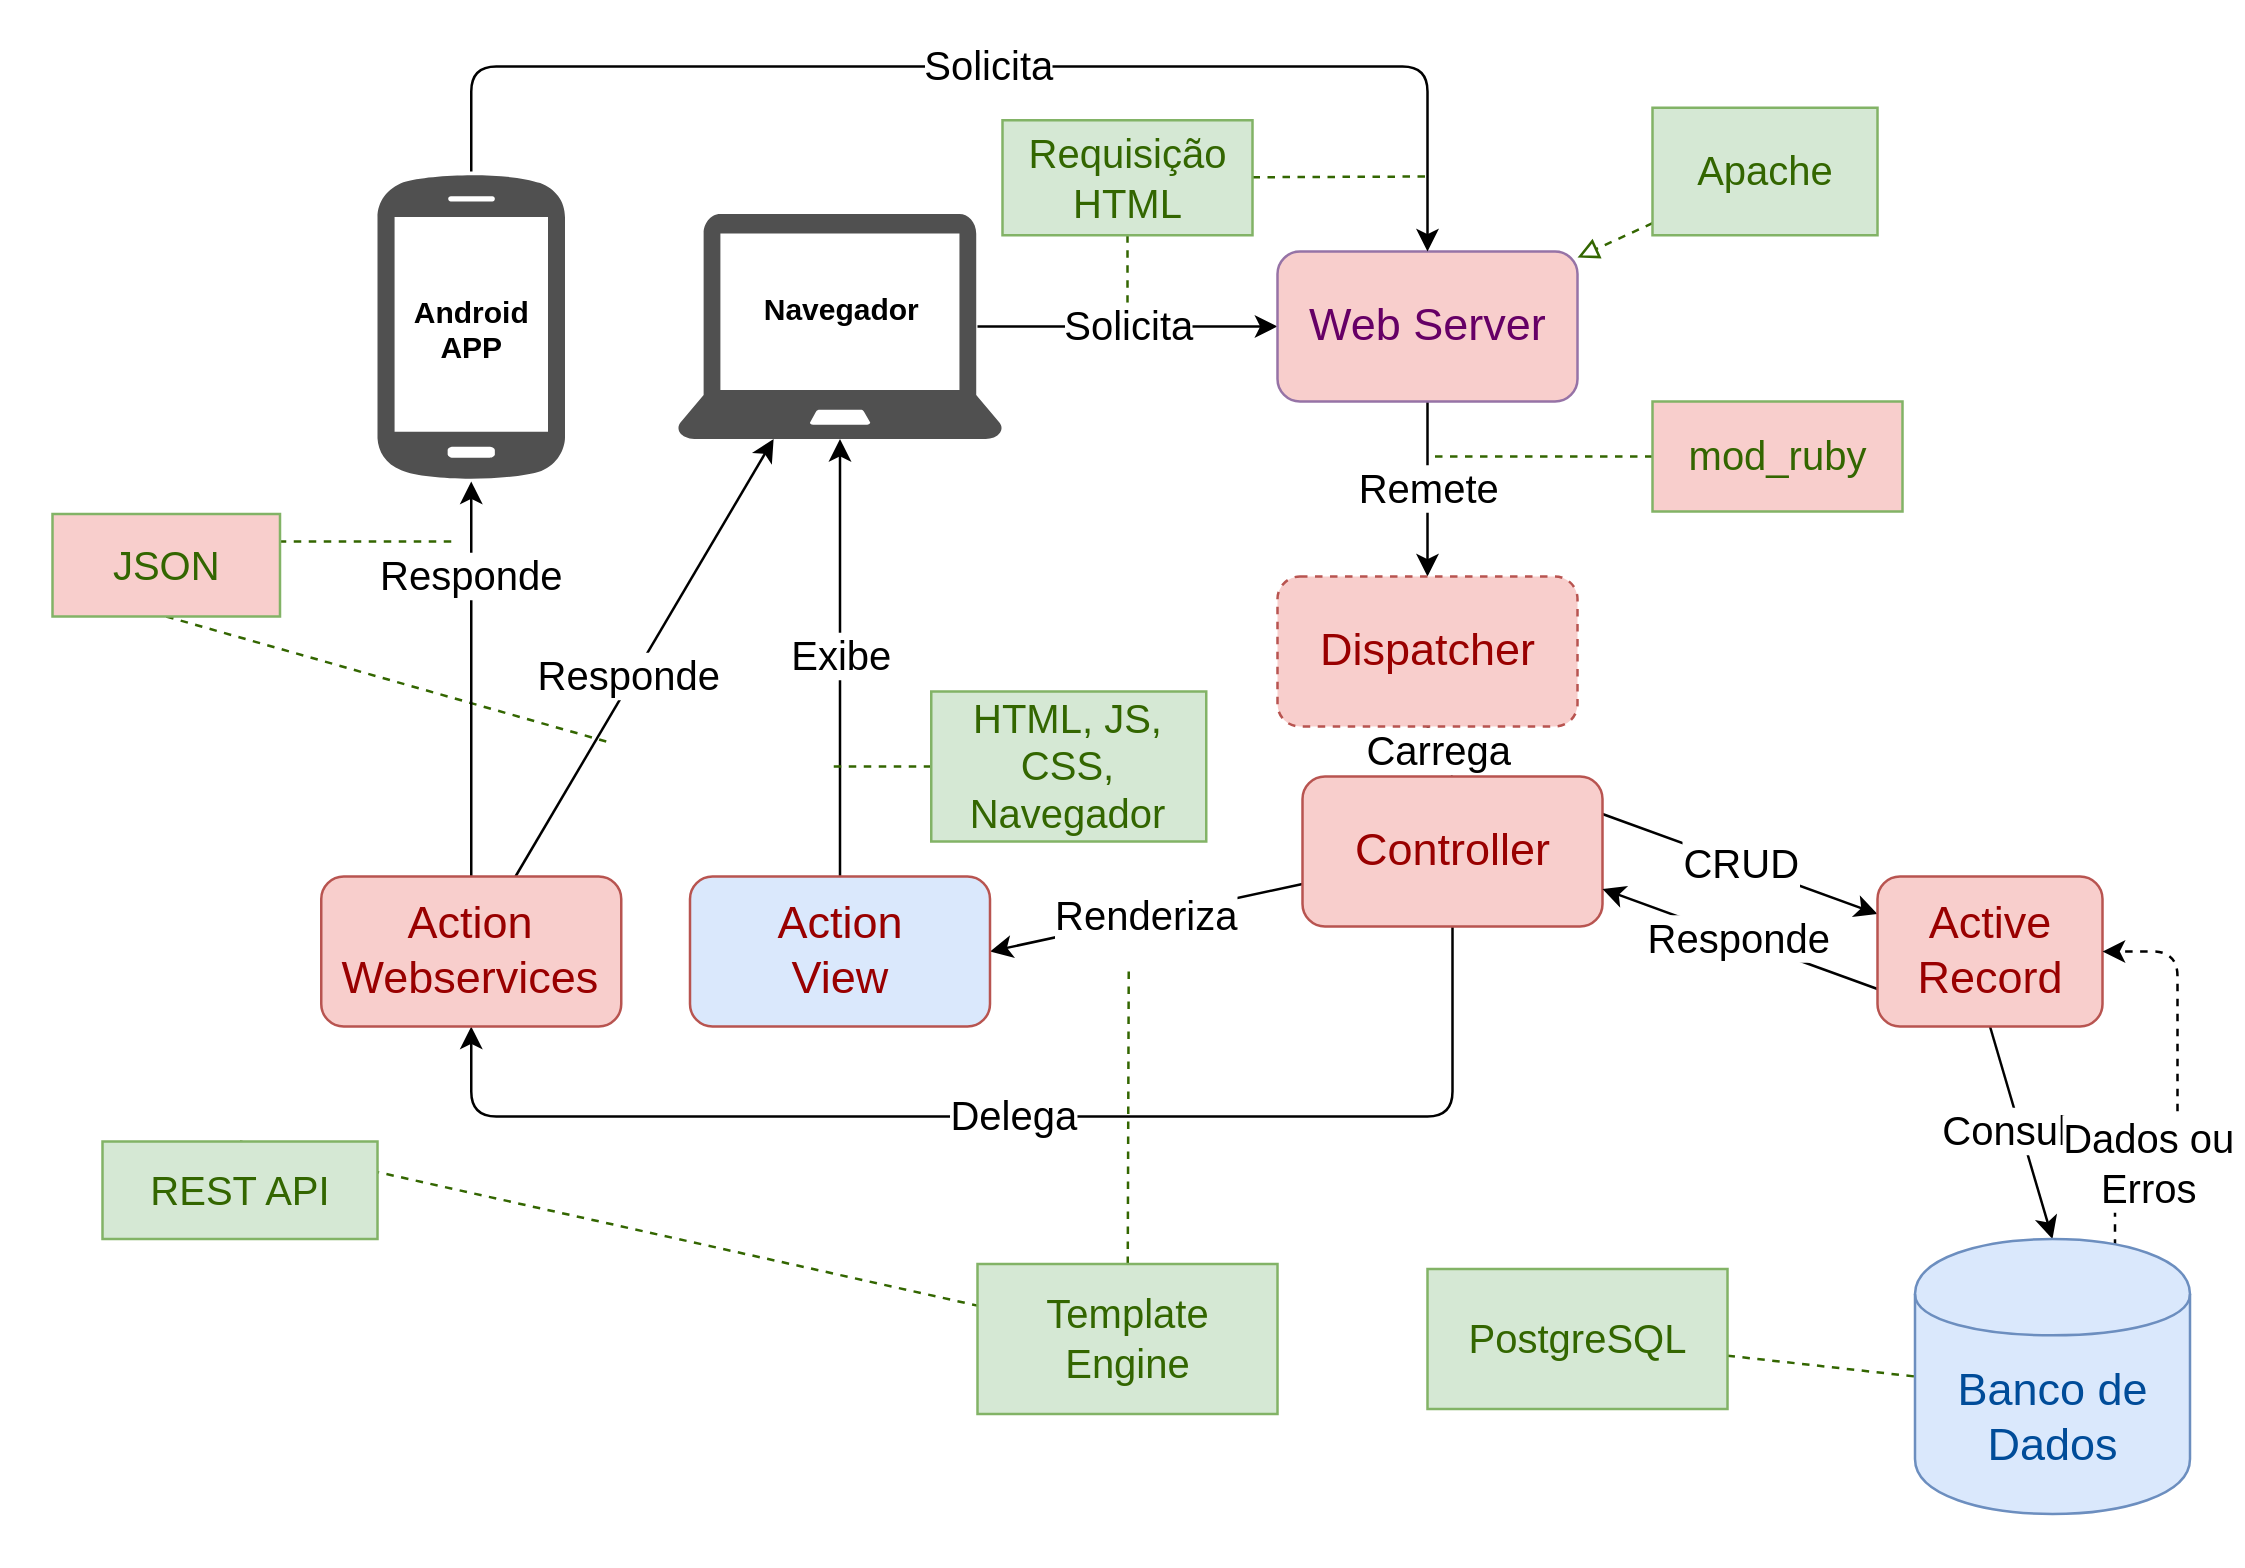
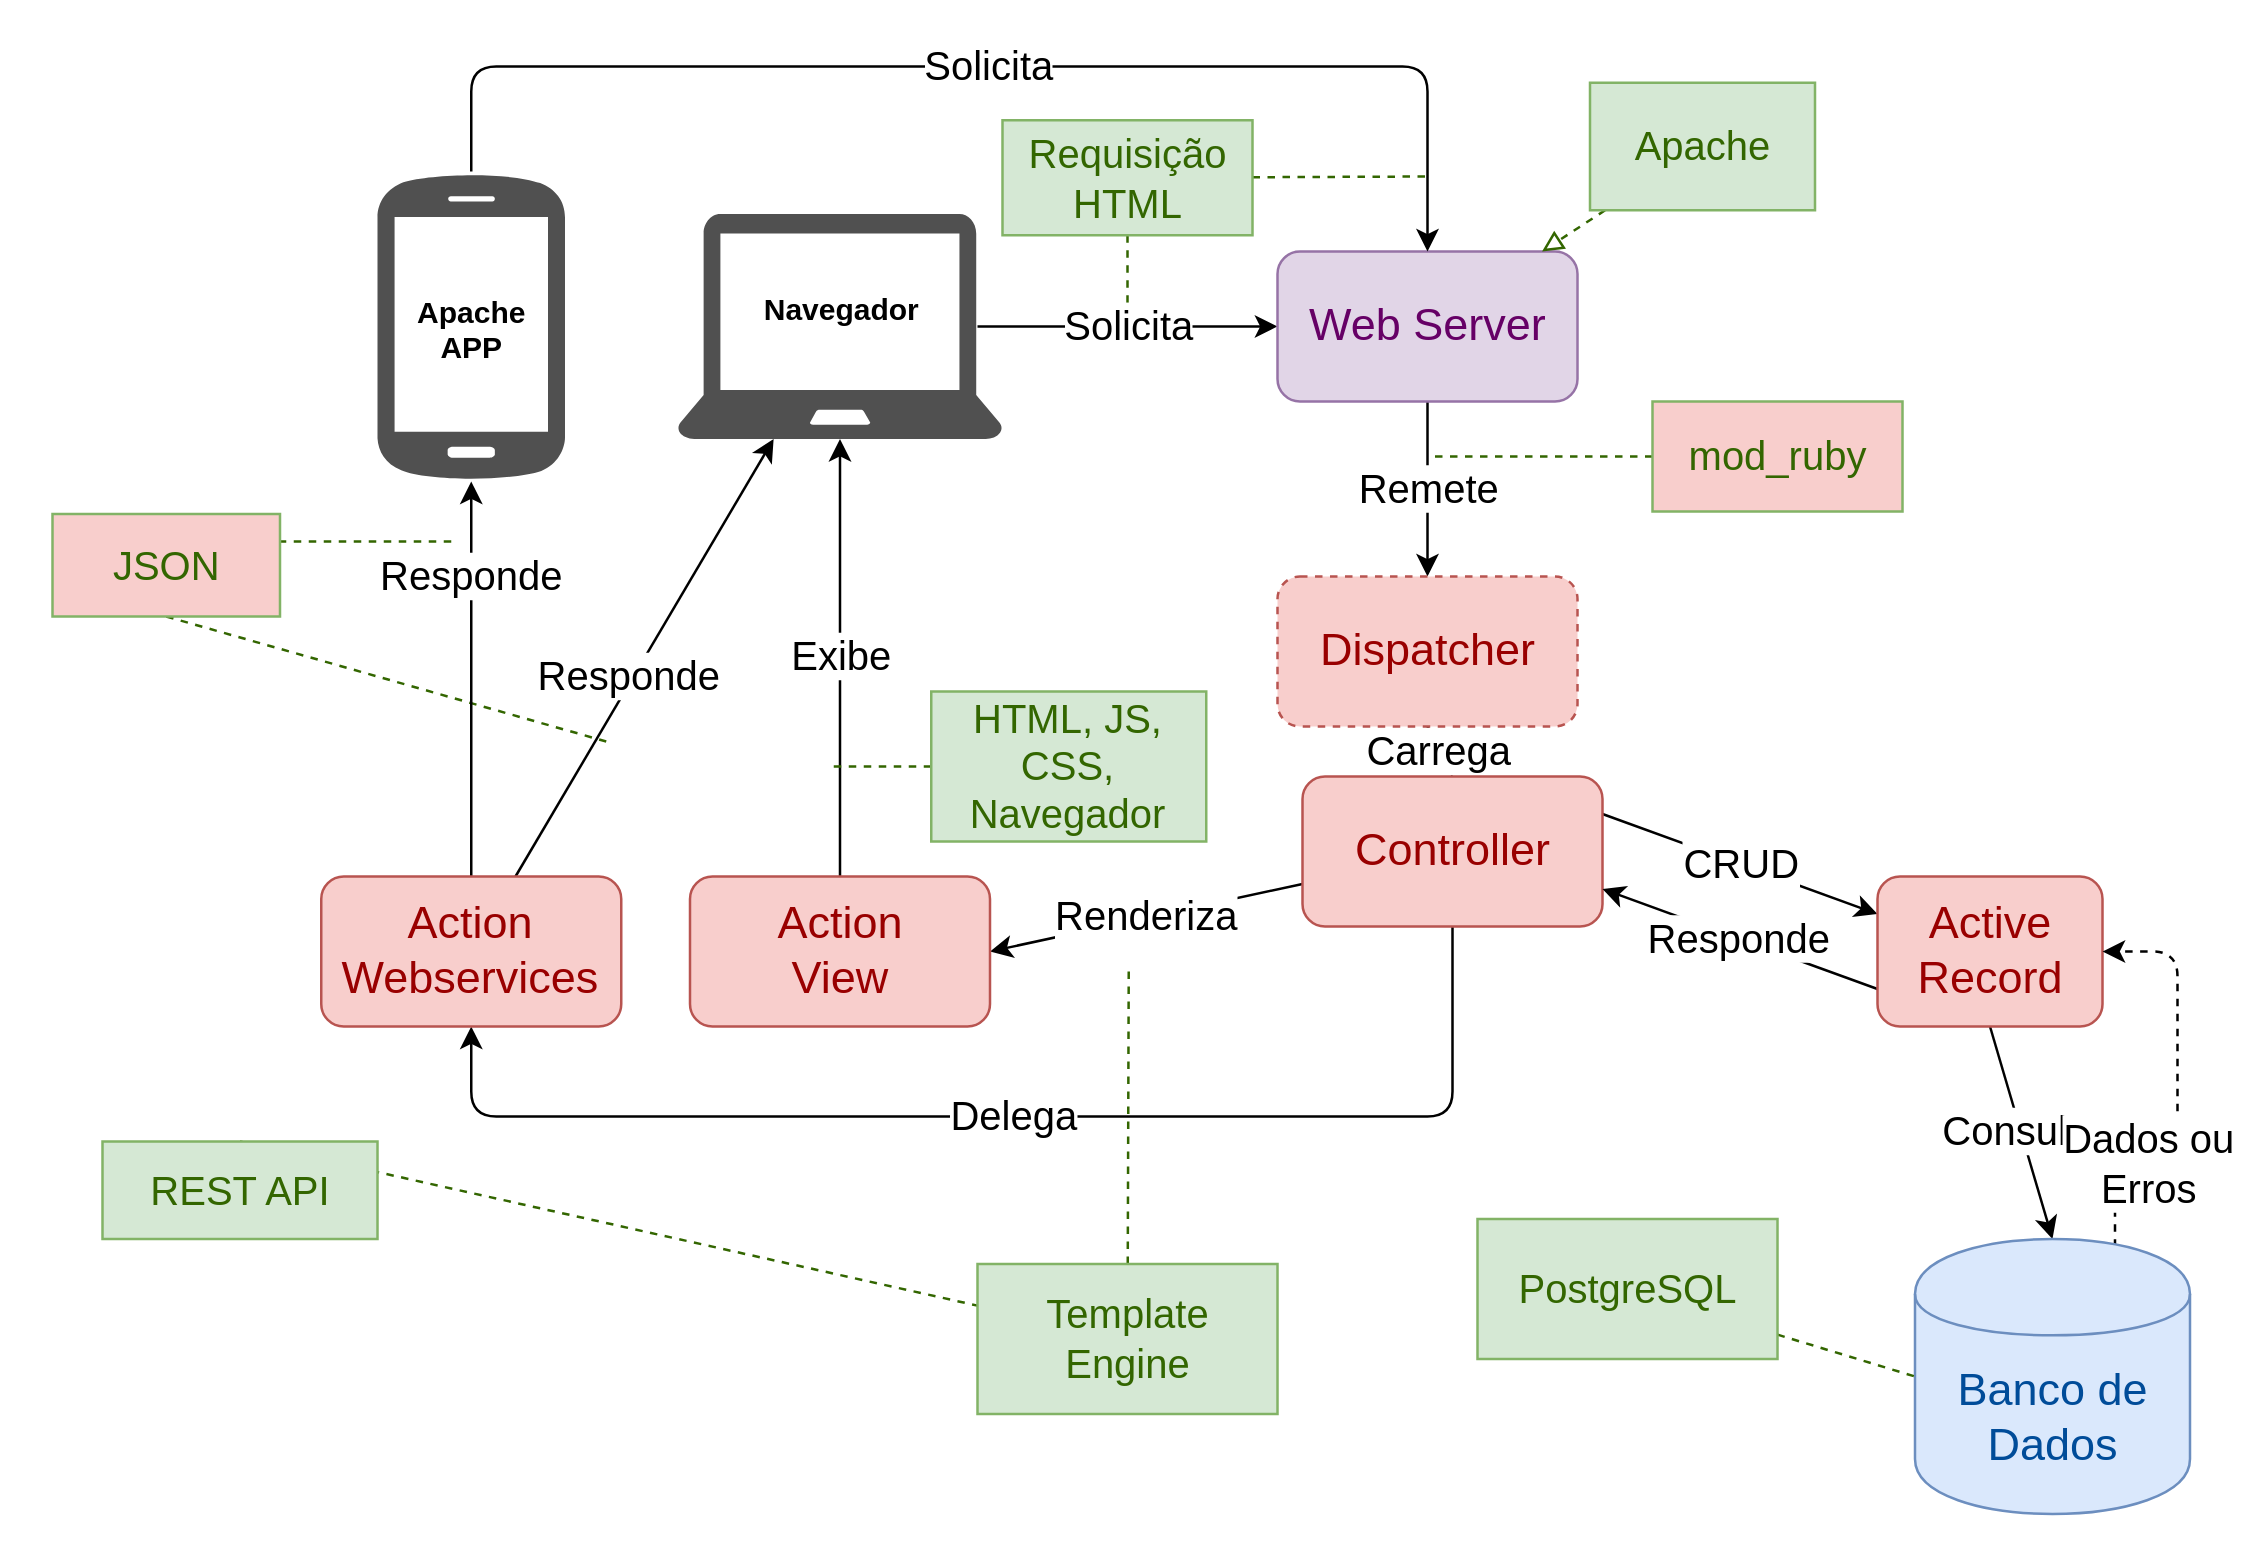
(1765, 171) -> (1703, 146)
(1428, 326) -> (1428, 326)
(473, 332) -> (473, 332)
(840, 951) -> (840, 951)
(1578, 1339) -> (1628, 1289)
